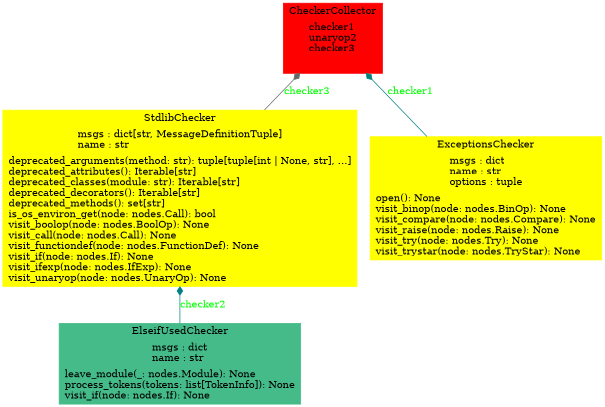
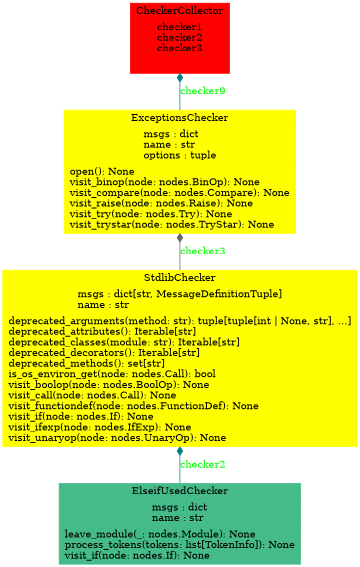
(333, 38) -> (180, 38)
(410, 92) -> (203, 92)
(279, 95) -> (180, 256)
